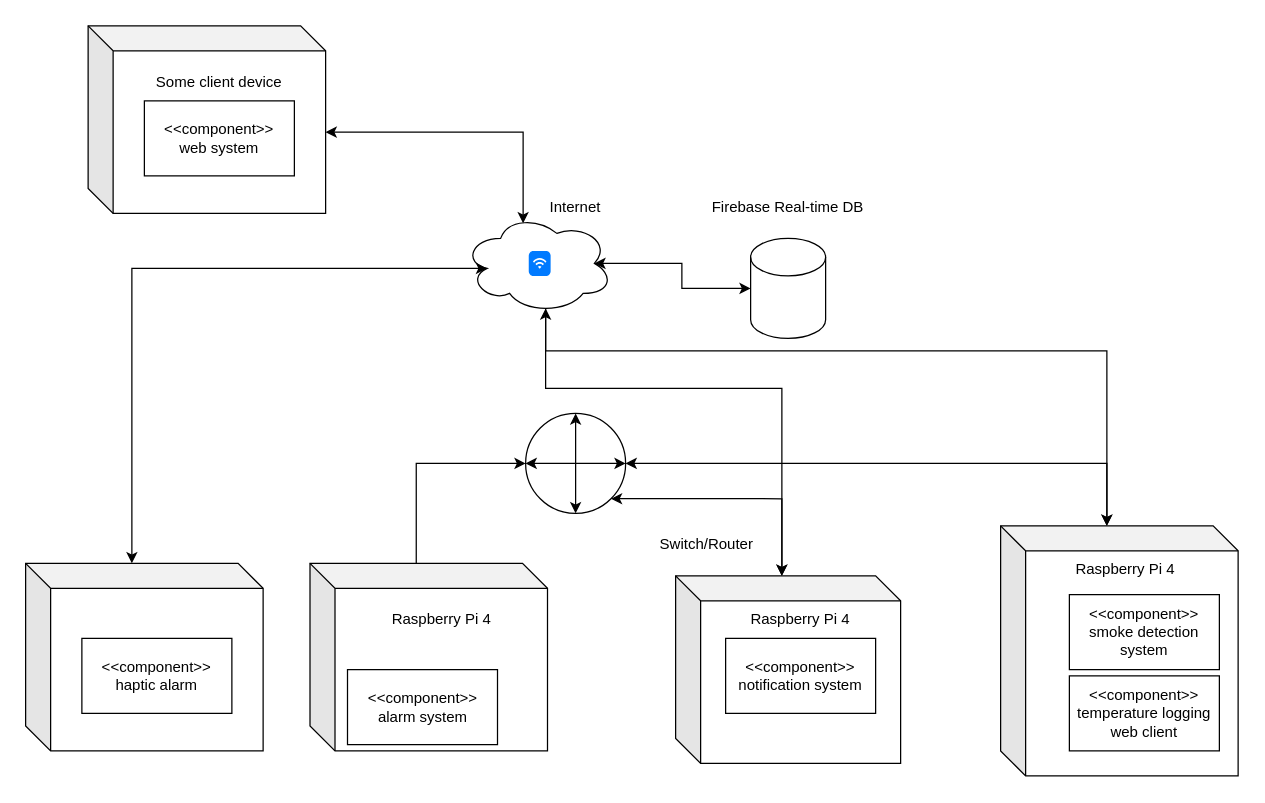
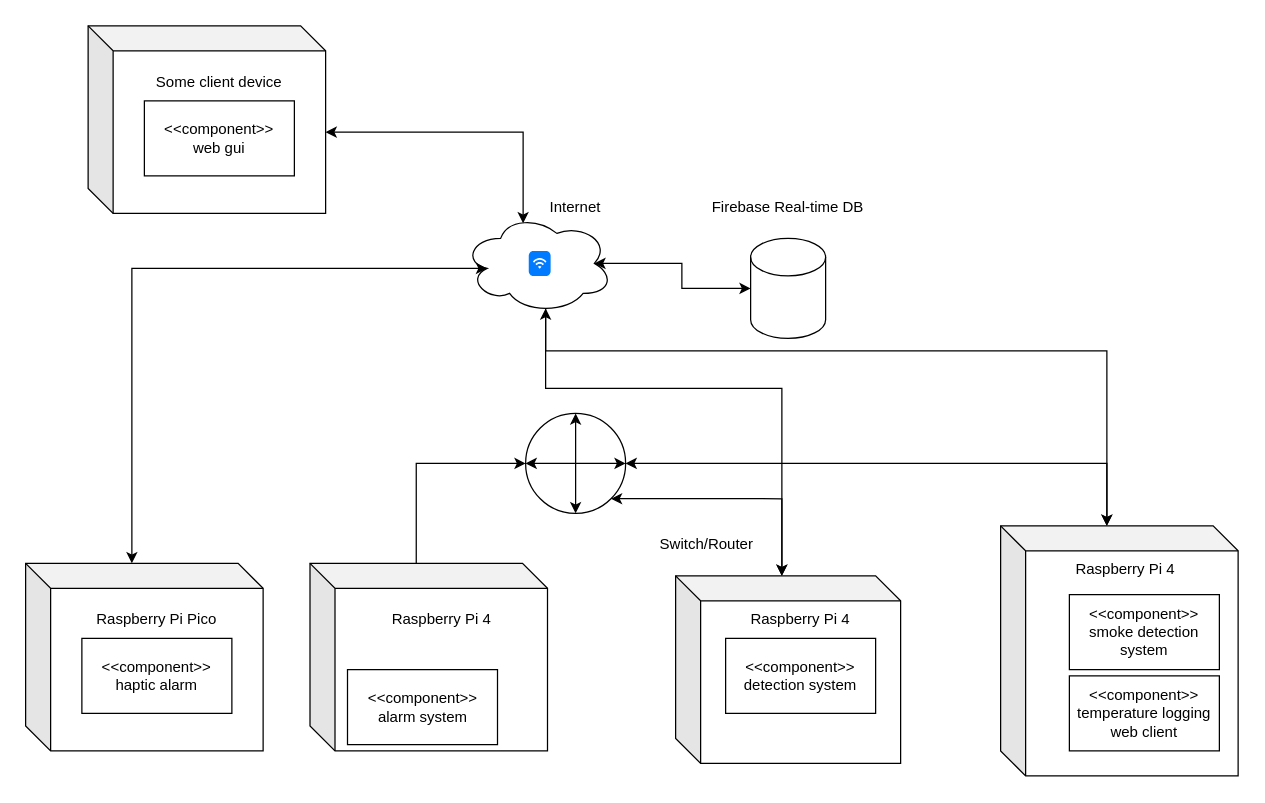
(219, 138) -> (219, 138)
none -> (157, 619)
(801, 676) -> (801, 676)
